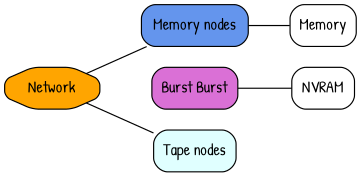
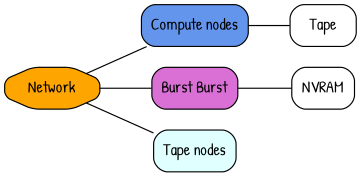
(195, 26) -> (195, 26)
(323, 26) -> (323, 26)
none -> (126, 88)
